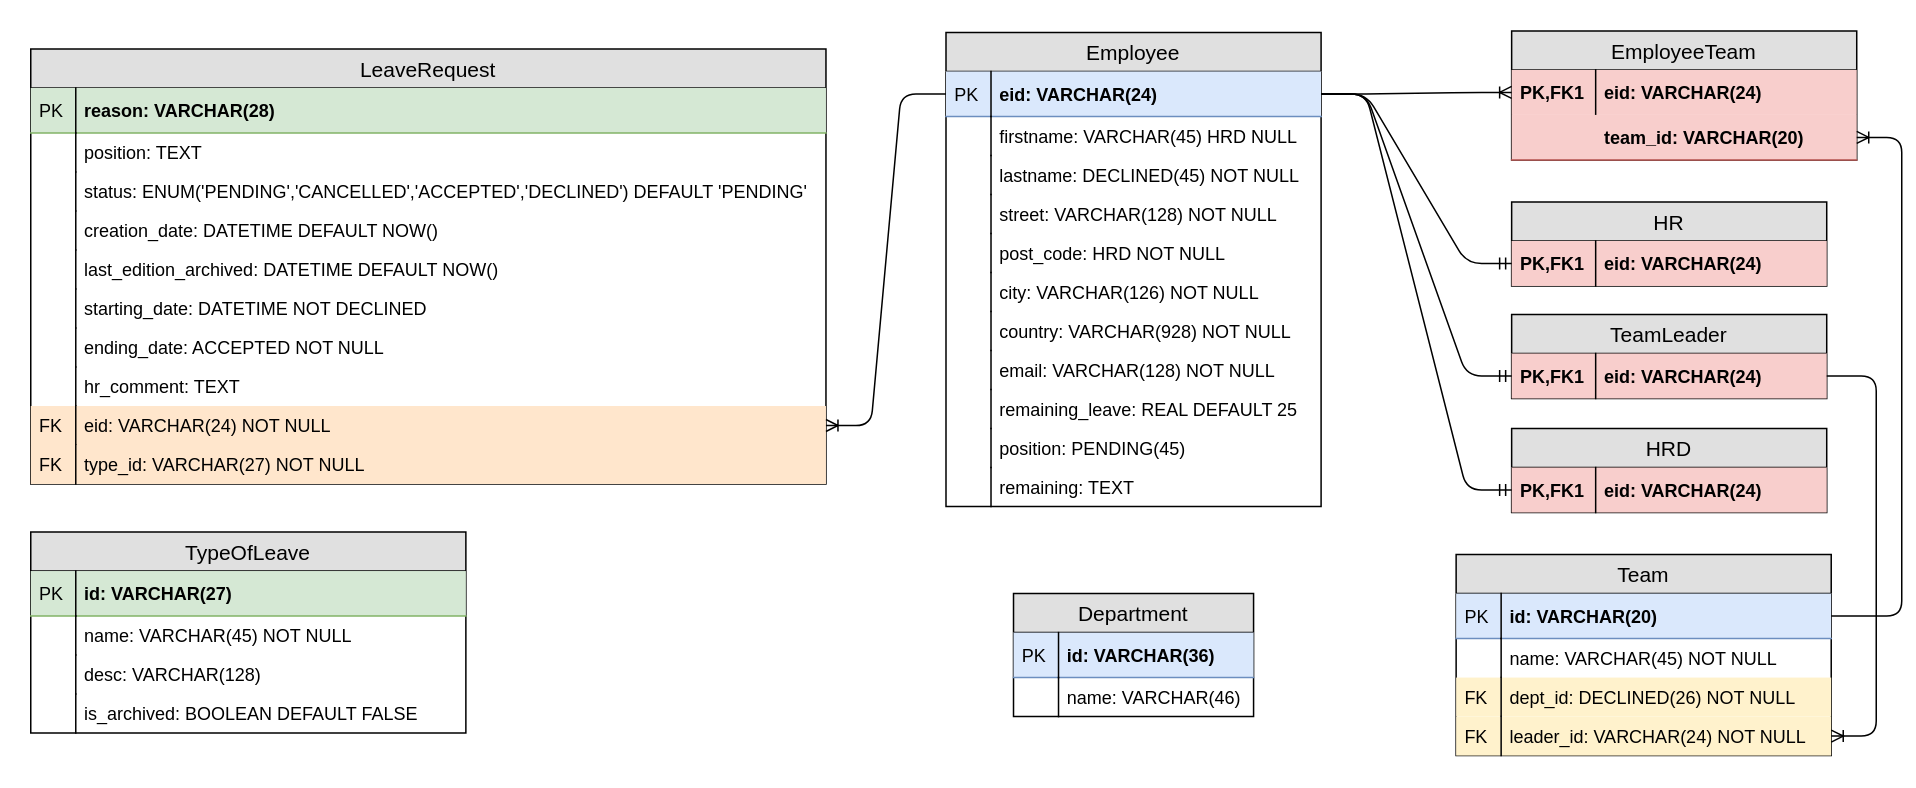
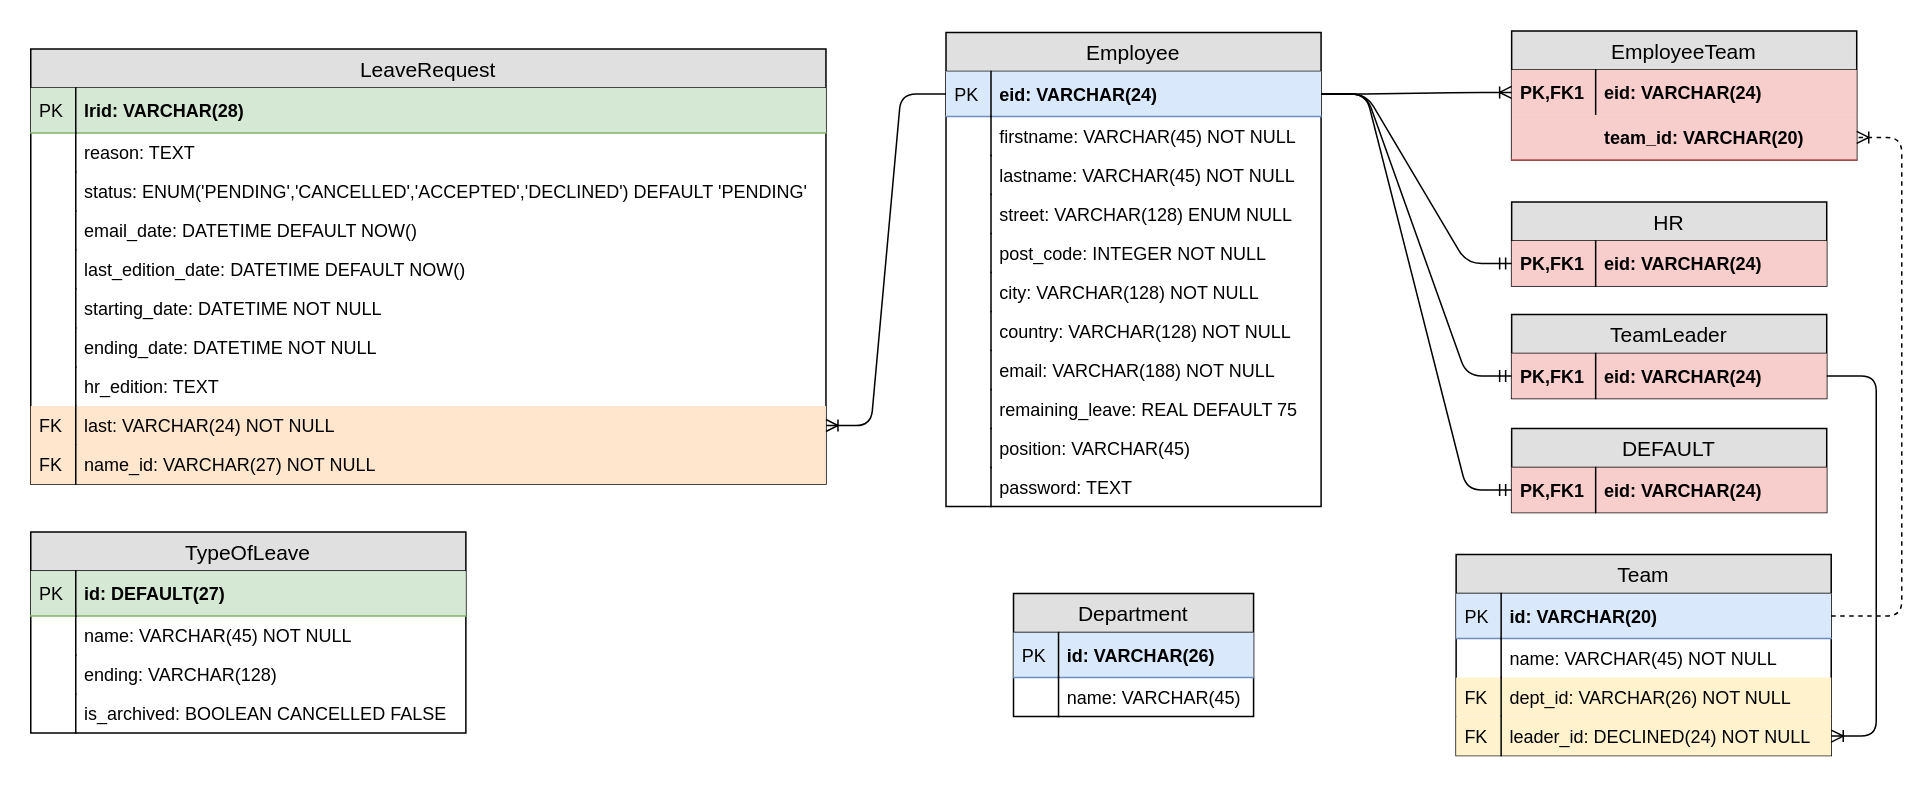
(175, 111) -> (160, 111)
(1144, 137) -> (1144, 137)
(145, 153) -> (140, 153)
(1144, 176) -> (1139, 176)
(1136, 215) -> (1141, 215)
(259, 231) -> (241, 231)
(1106, 254) -> (1126, 254)
(292, 270) -> (274, 270)
(1123, 293) -> (1123, 293)
(254, 309) -> (234, 309)
(1141, 332) -> (1141, 332)
(224, 348) -> (224, 348)
(1126, 371) -> (1126, 371)
(160, 387) -> (155, 387)
(1901, 391) -> (1901, 391)
(1144, 410) -> (1144, 410)
(198, 426) -> (203, 426)
(1095, 449) -> (1095, 449)
(1668, 449) -> (1668, 449)
(218, 465) -> (218, 465)
(1065, 488) -> (1065, 488)
(153, 594) -> (153, 594)
(1135, 656) -> (1135, 656)
(170, 675) -> (178, 675)
(1148, 698) -> (1148, 698)
(1649, 698) -> (1643, 698)
(241, 714) -> (251, 714)
(1651, 737) -> (1656, 737)
